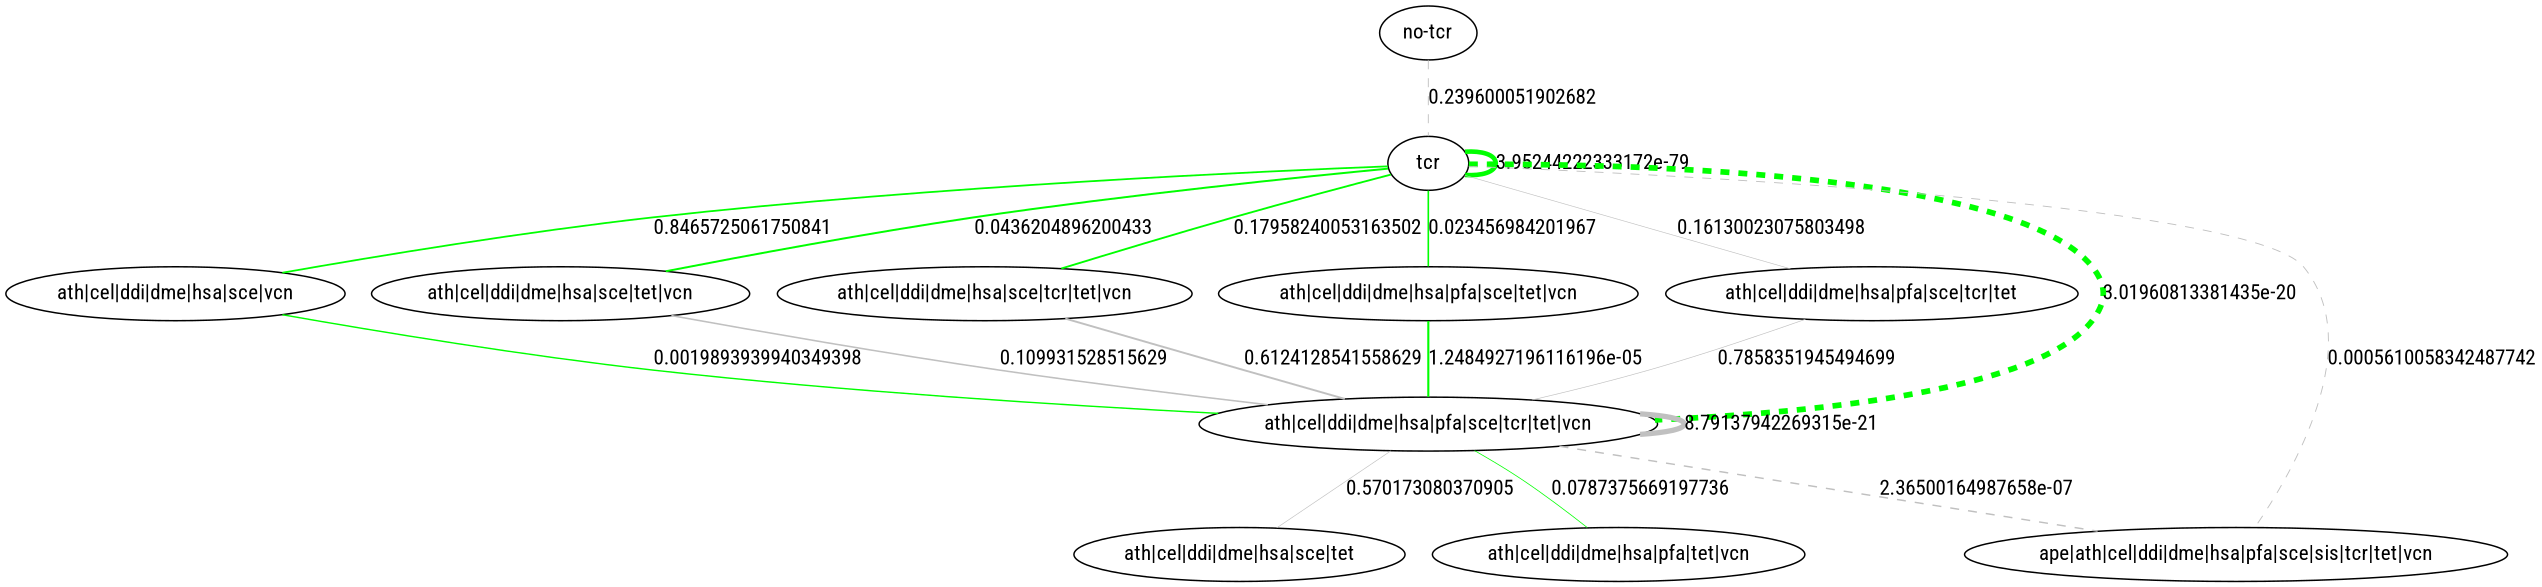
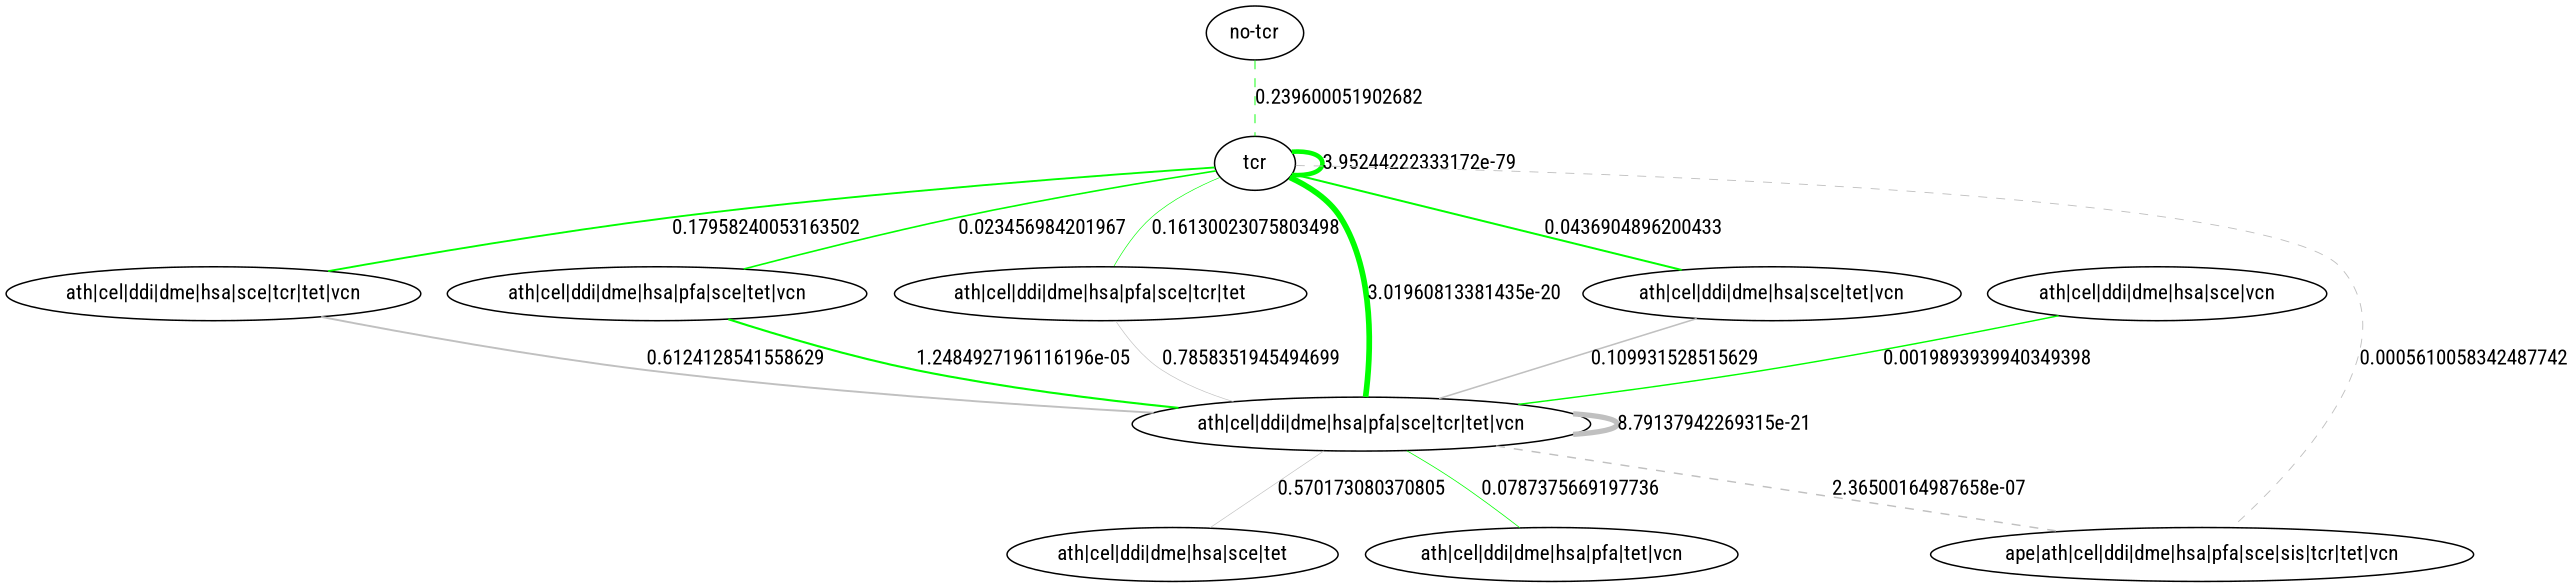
(1428, 98) -> (1255, 98)
(833, 200) -> none
(1627, 222) -> (1158, 212)
(1063, 229) -> (1633, 229)
(2040, 231) -> (1362, 273)
(1430, 489) -> (1361, 489)
